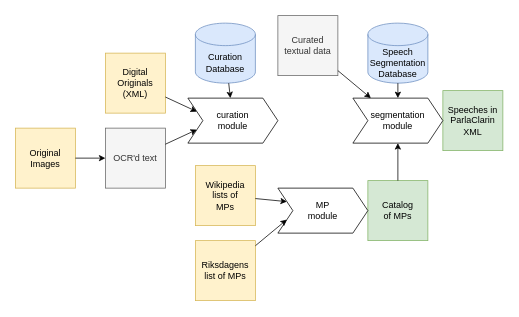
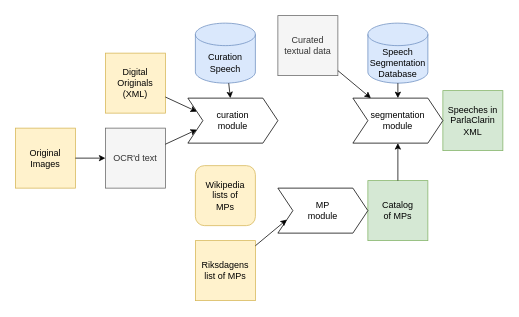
(225, 63) -> (225, 63)
(225, 195) -> (225, 195)
(269, 200) -> none
